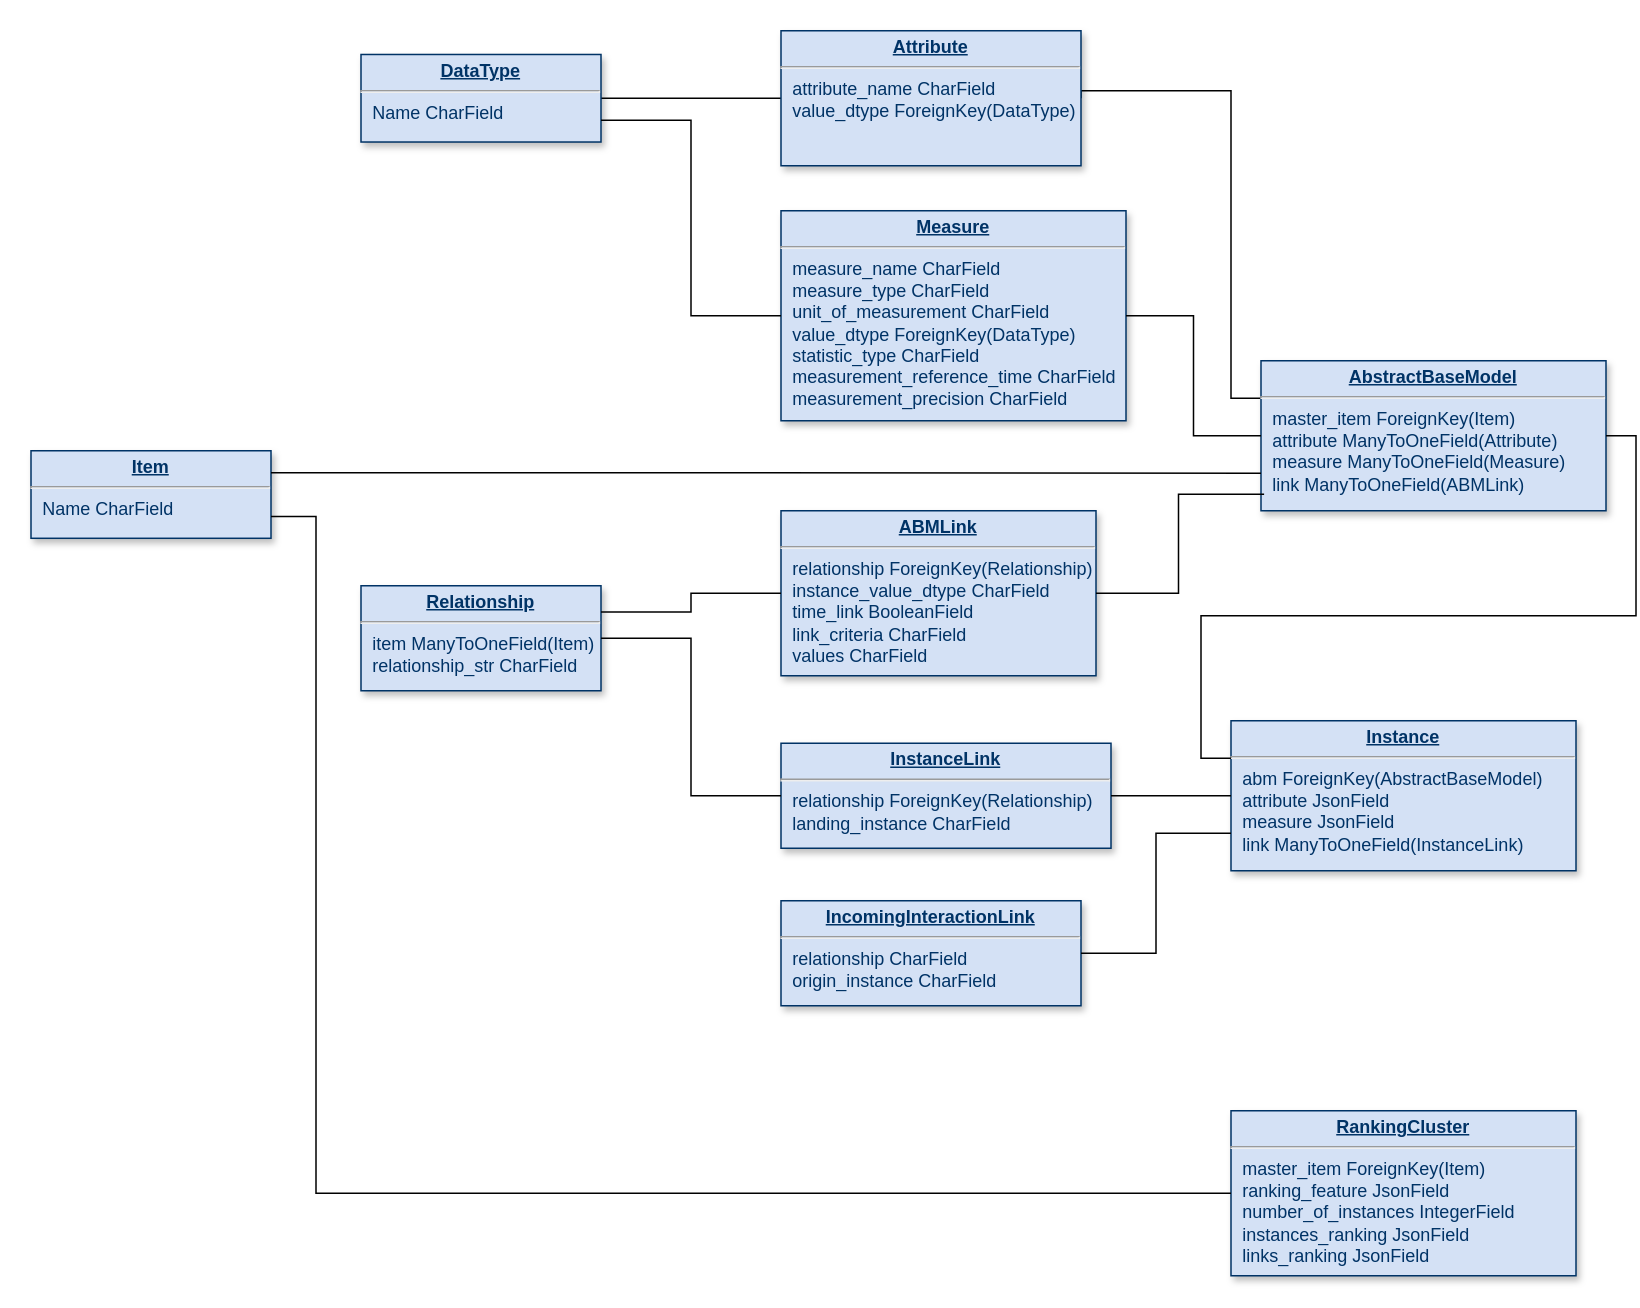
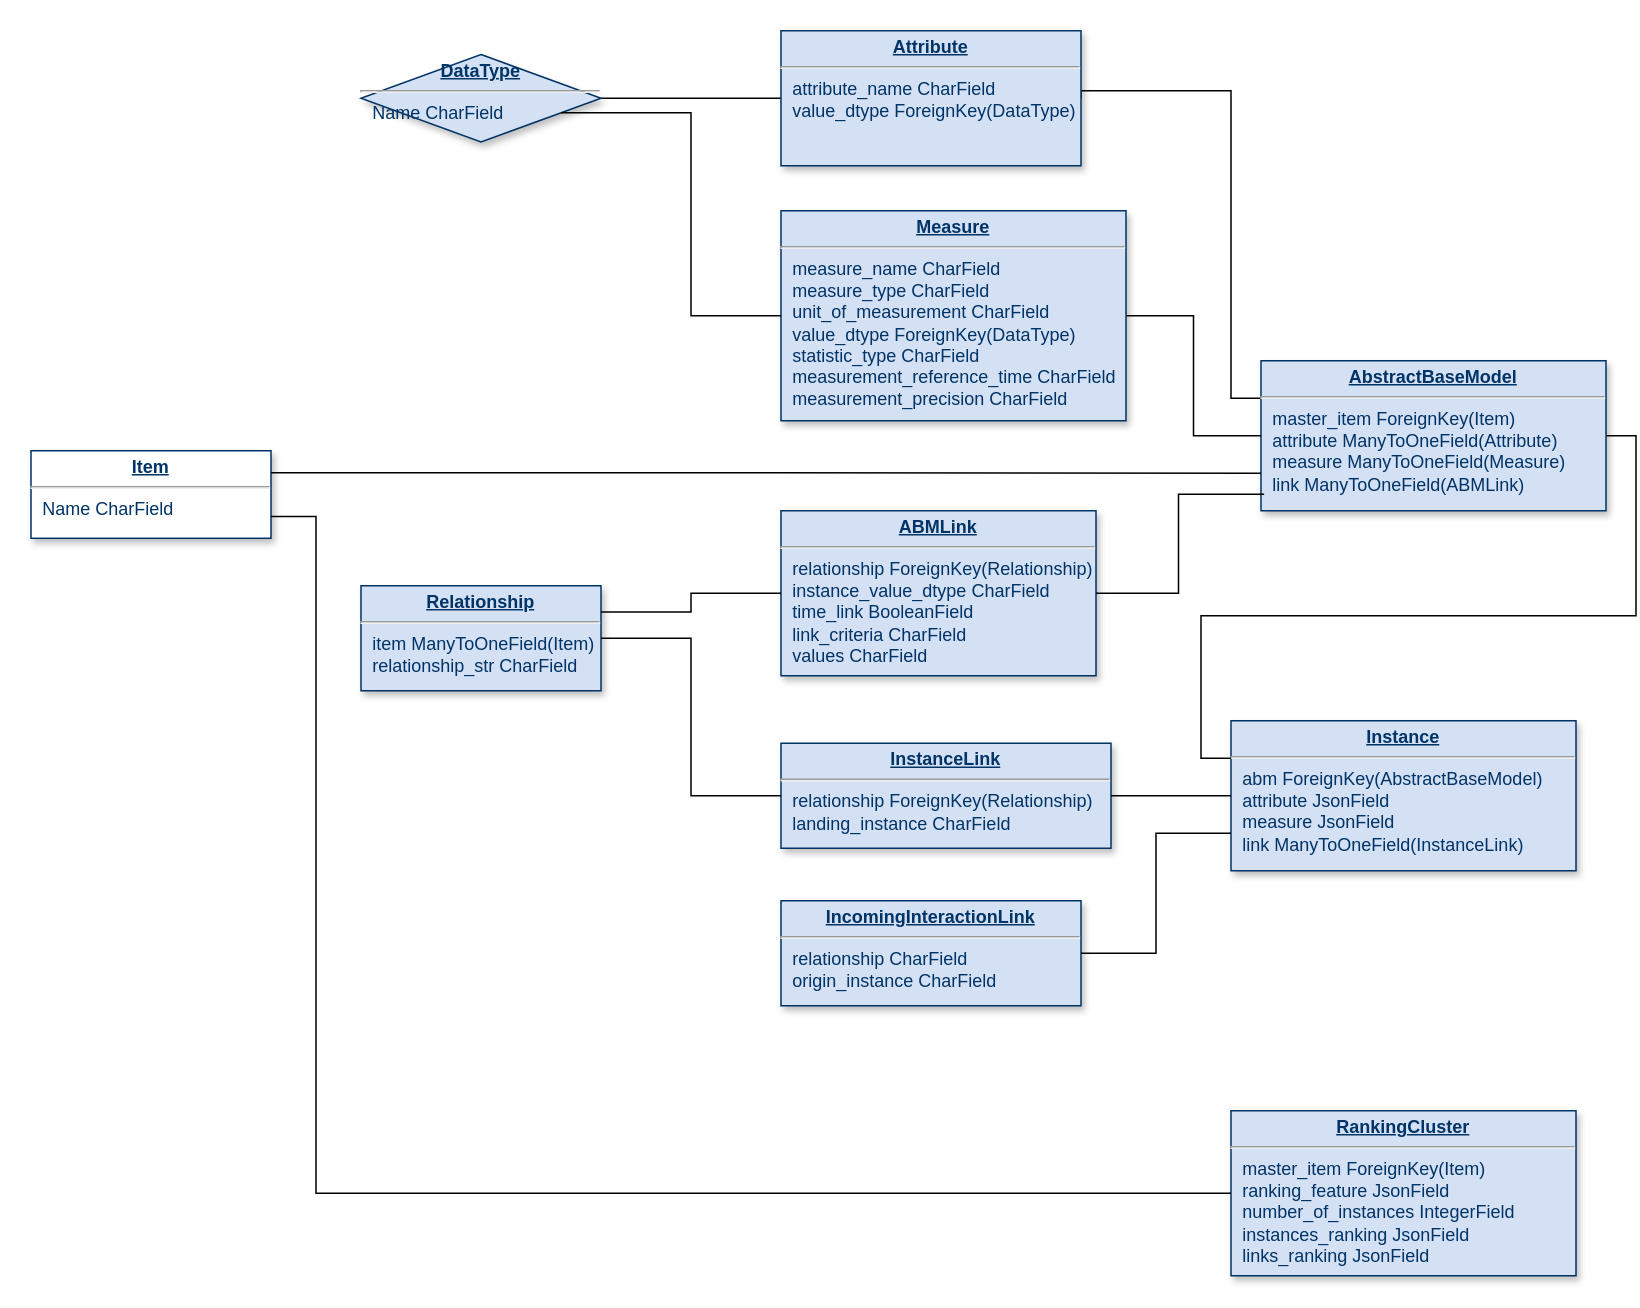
(481, 98) -> (481, 98)
(151, 495) -> (151, 495)
